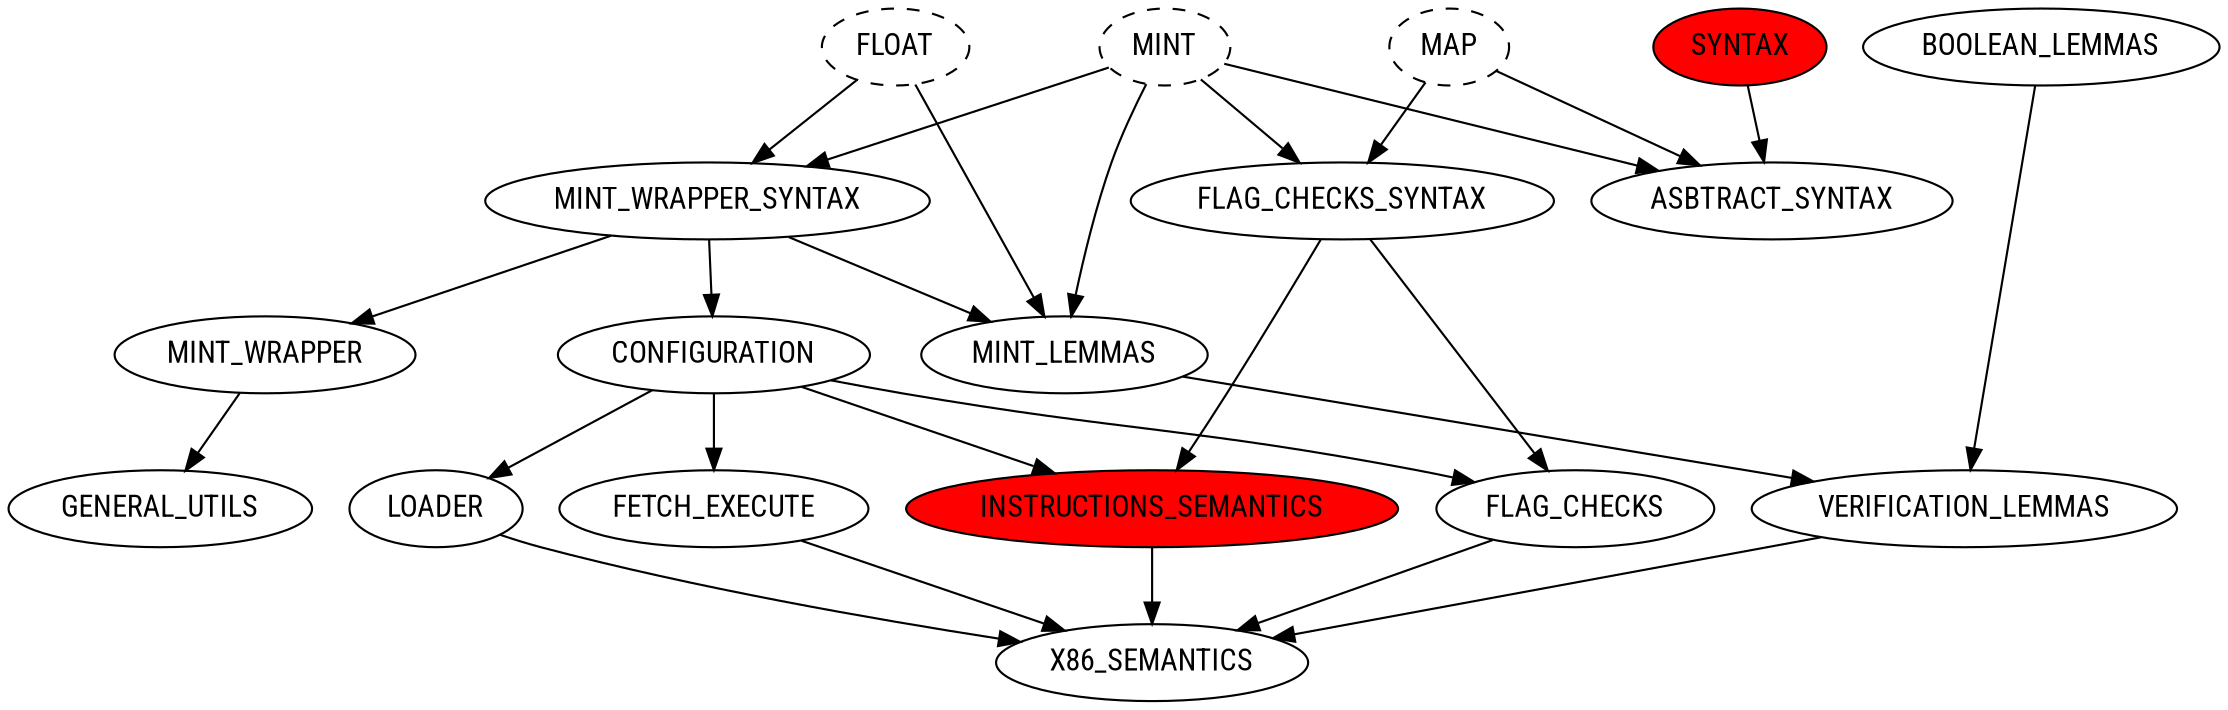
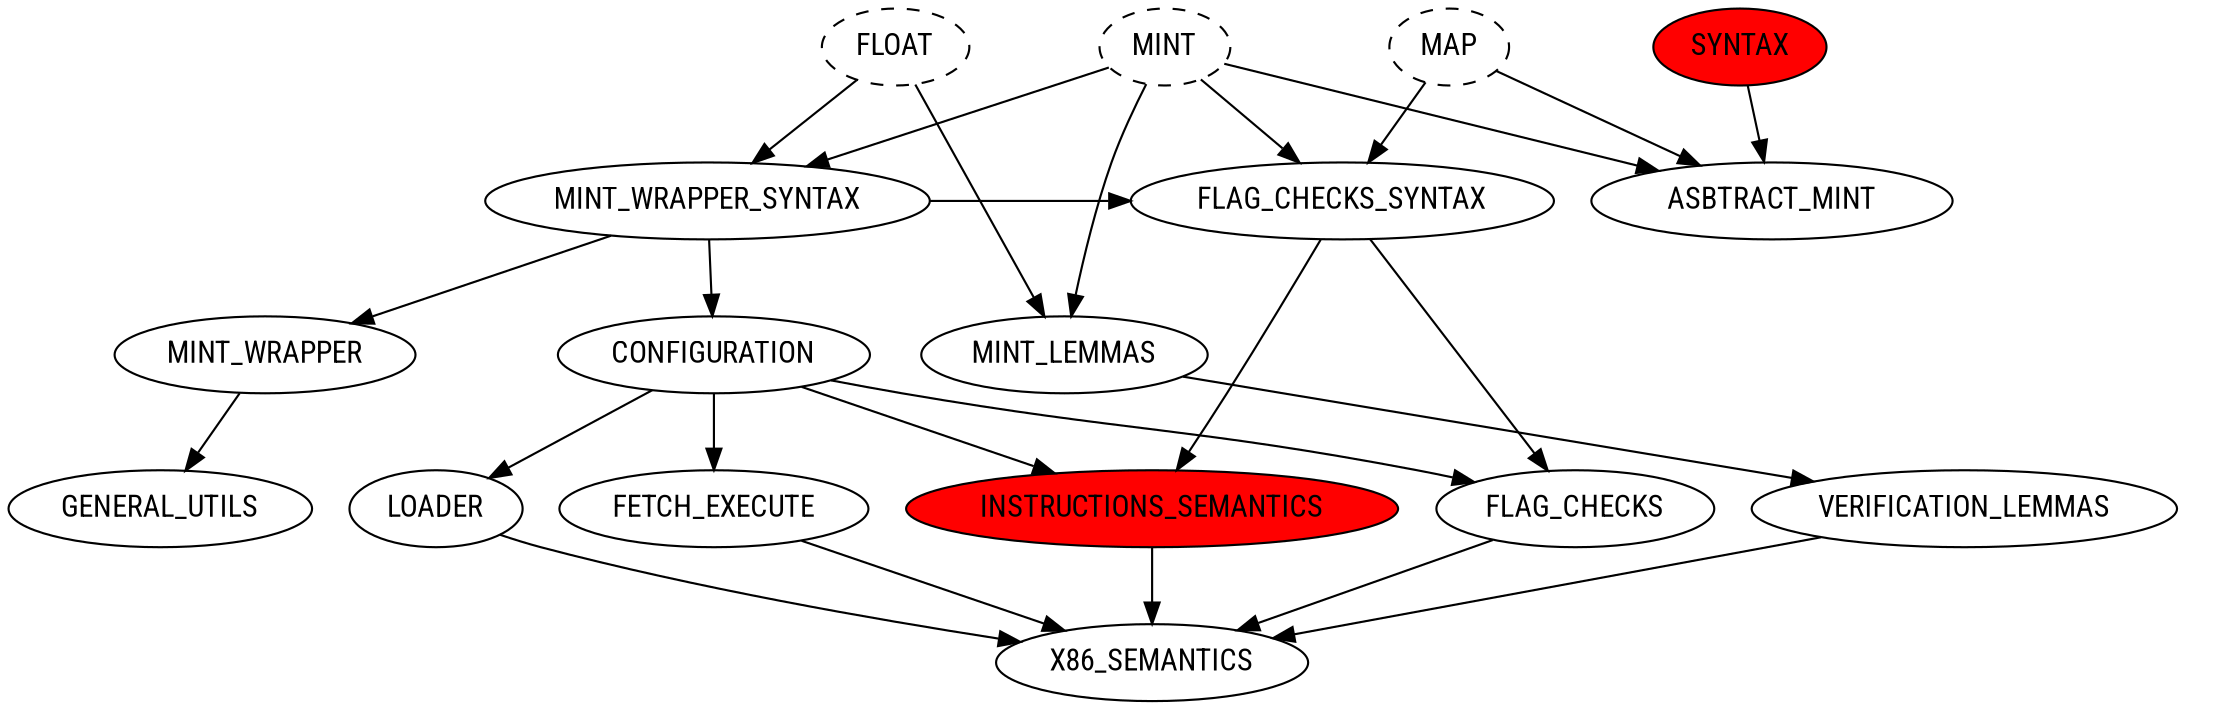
(2041, 47) -> none
(1772, 201) -> (1772, 201)
(879, 275) -> (1019, 201)
